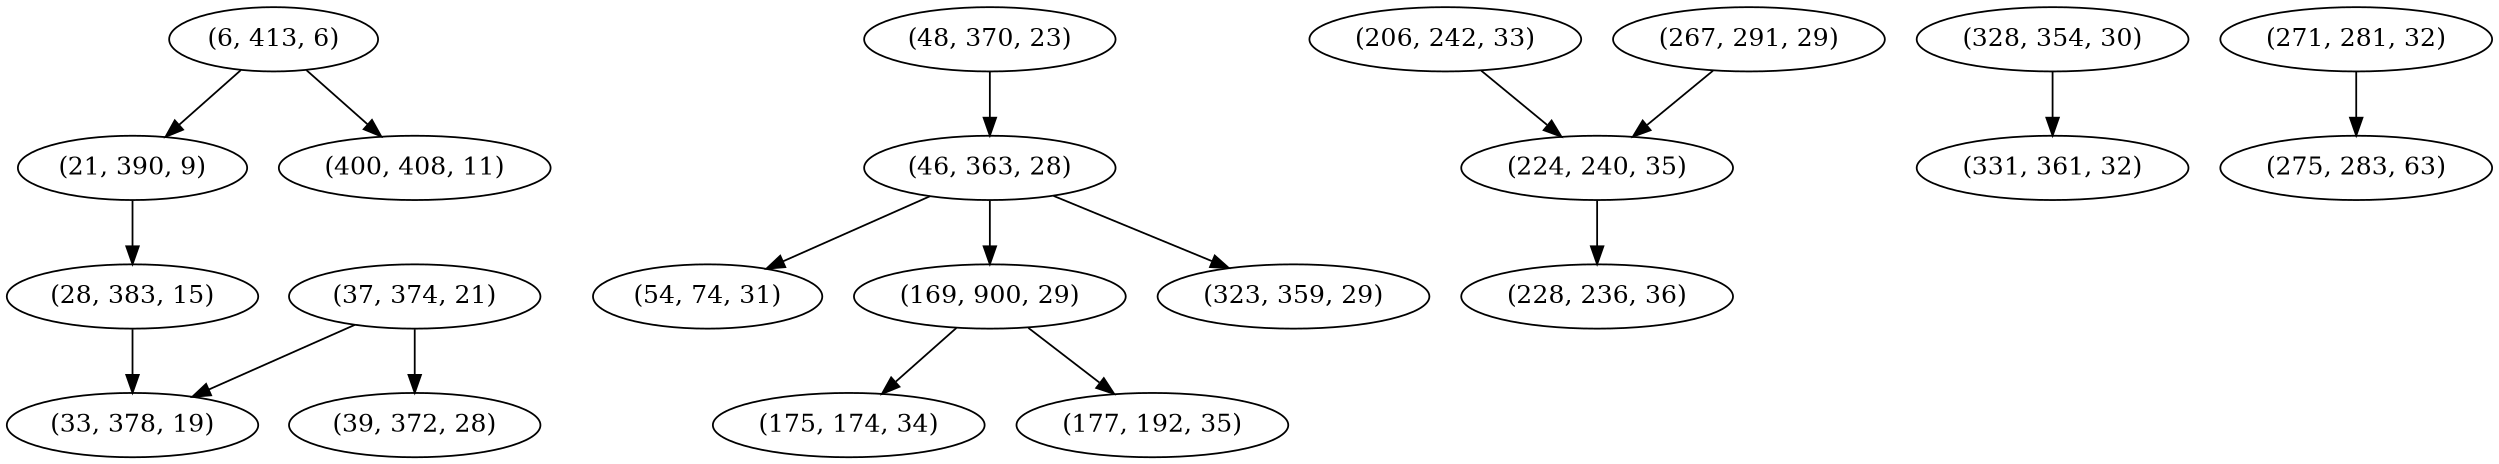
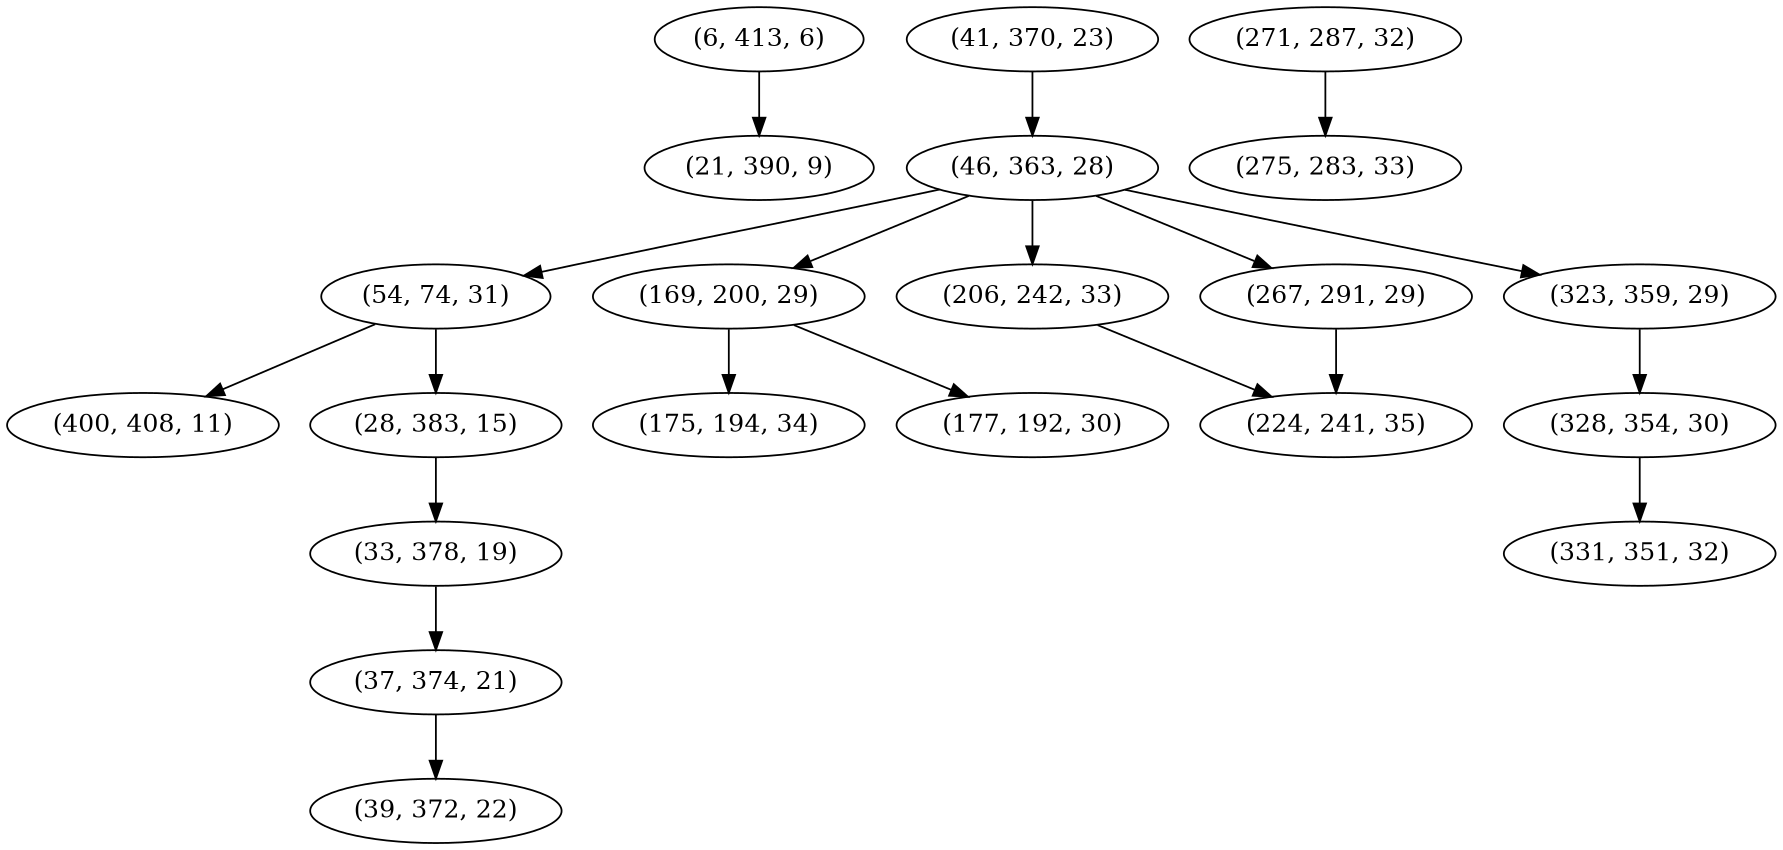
(990, 39) -> (1032, 39)
(2356, 39) -> (1325, 39)
(337, 97) -> (299, 357)
(1597, 168) -> (1336, 425)
(2053, 168) -> (1640, 554)
(2356, 168) -> (1325, 168)
(133, 223) -> (436, 352)
none -> (1032, 223)
none -> (1175, 228)
(990, 296) -> (729, 296)
(1597, 296) -> none
none -> (1640, 352)
(282, 357) -> (436, 609)
(415, 425) -> (436, 811)
(849, 425) -> (729, 425)
(1152, 425) -> (1032, 425)
